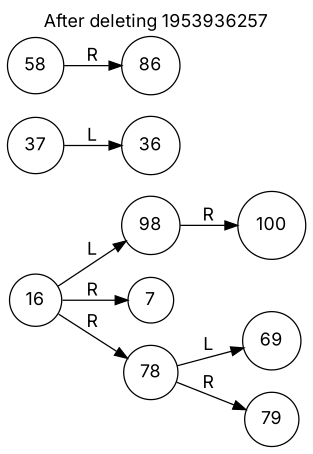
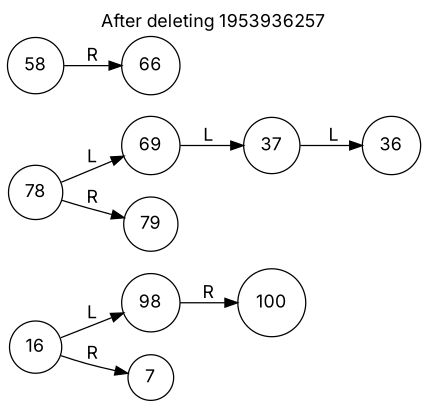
(151, 66) -> (151, 66)
none -> (205, 146)
(88, 333) -> none
